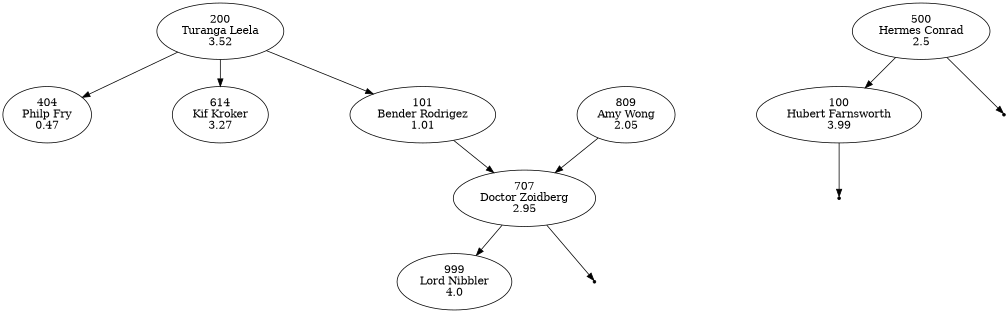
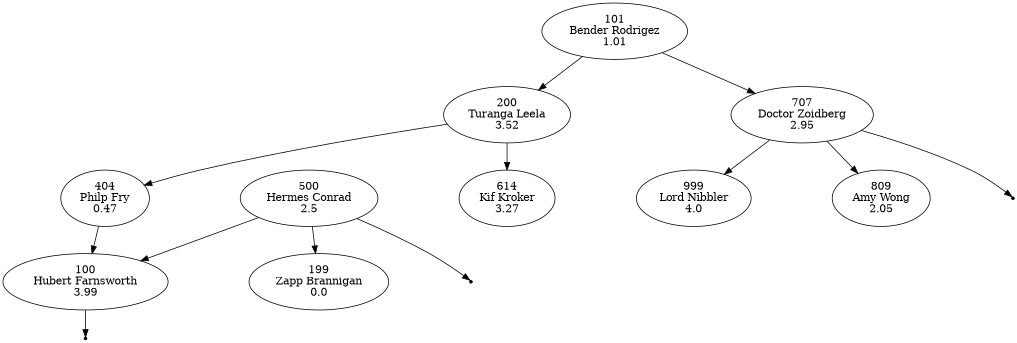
(316, 71) -> (564, 71)
(580, 153) -> (840, 154)
none -> (96, 236)
none -> (319, 282)
